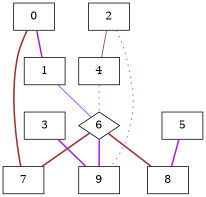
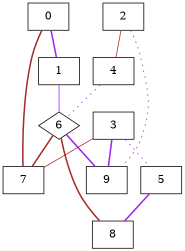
none -> (70, 152)
none -> (139, 154)
